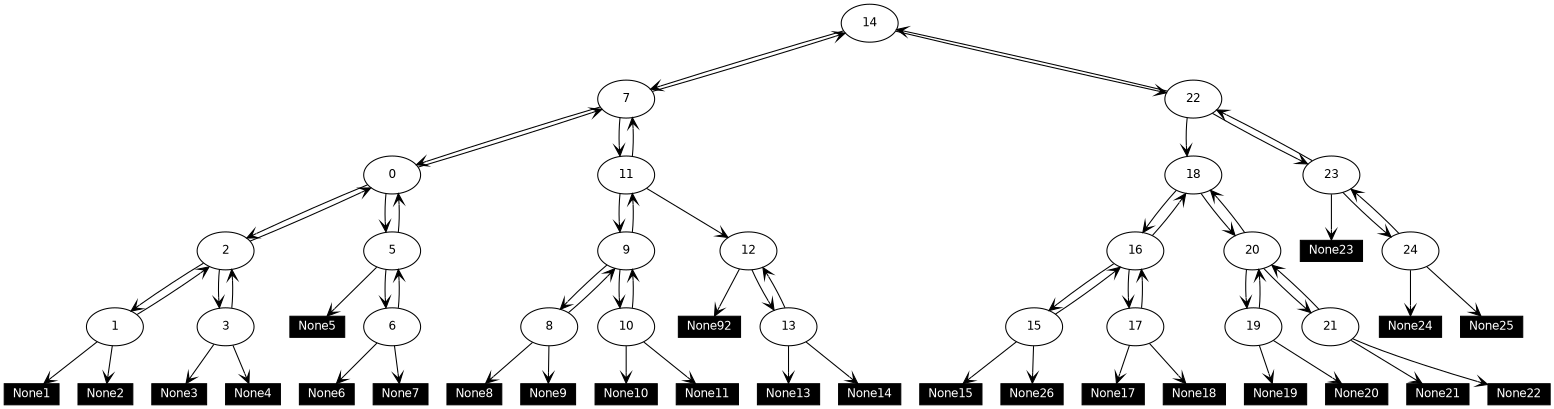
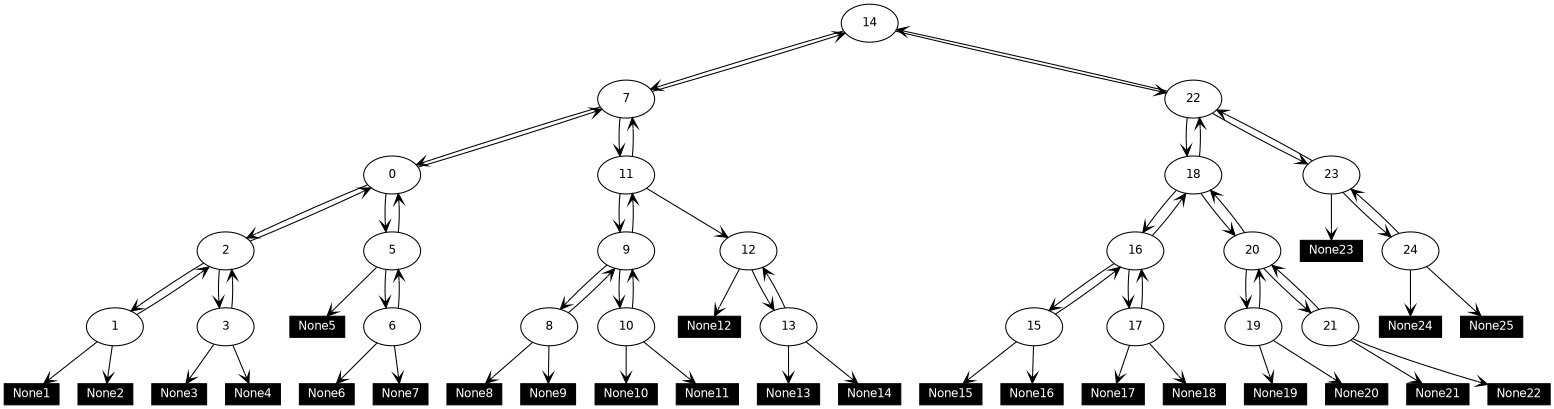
none -> (1200, 142)
(709, 327) -> (709, 327)
(1032, 394) -> (1032, 394)
